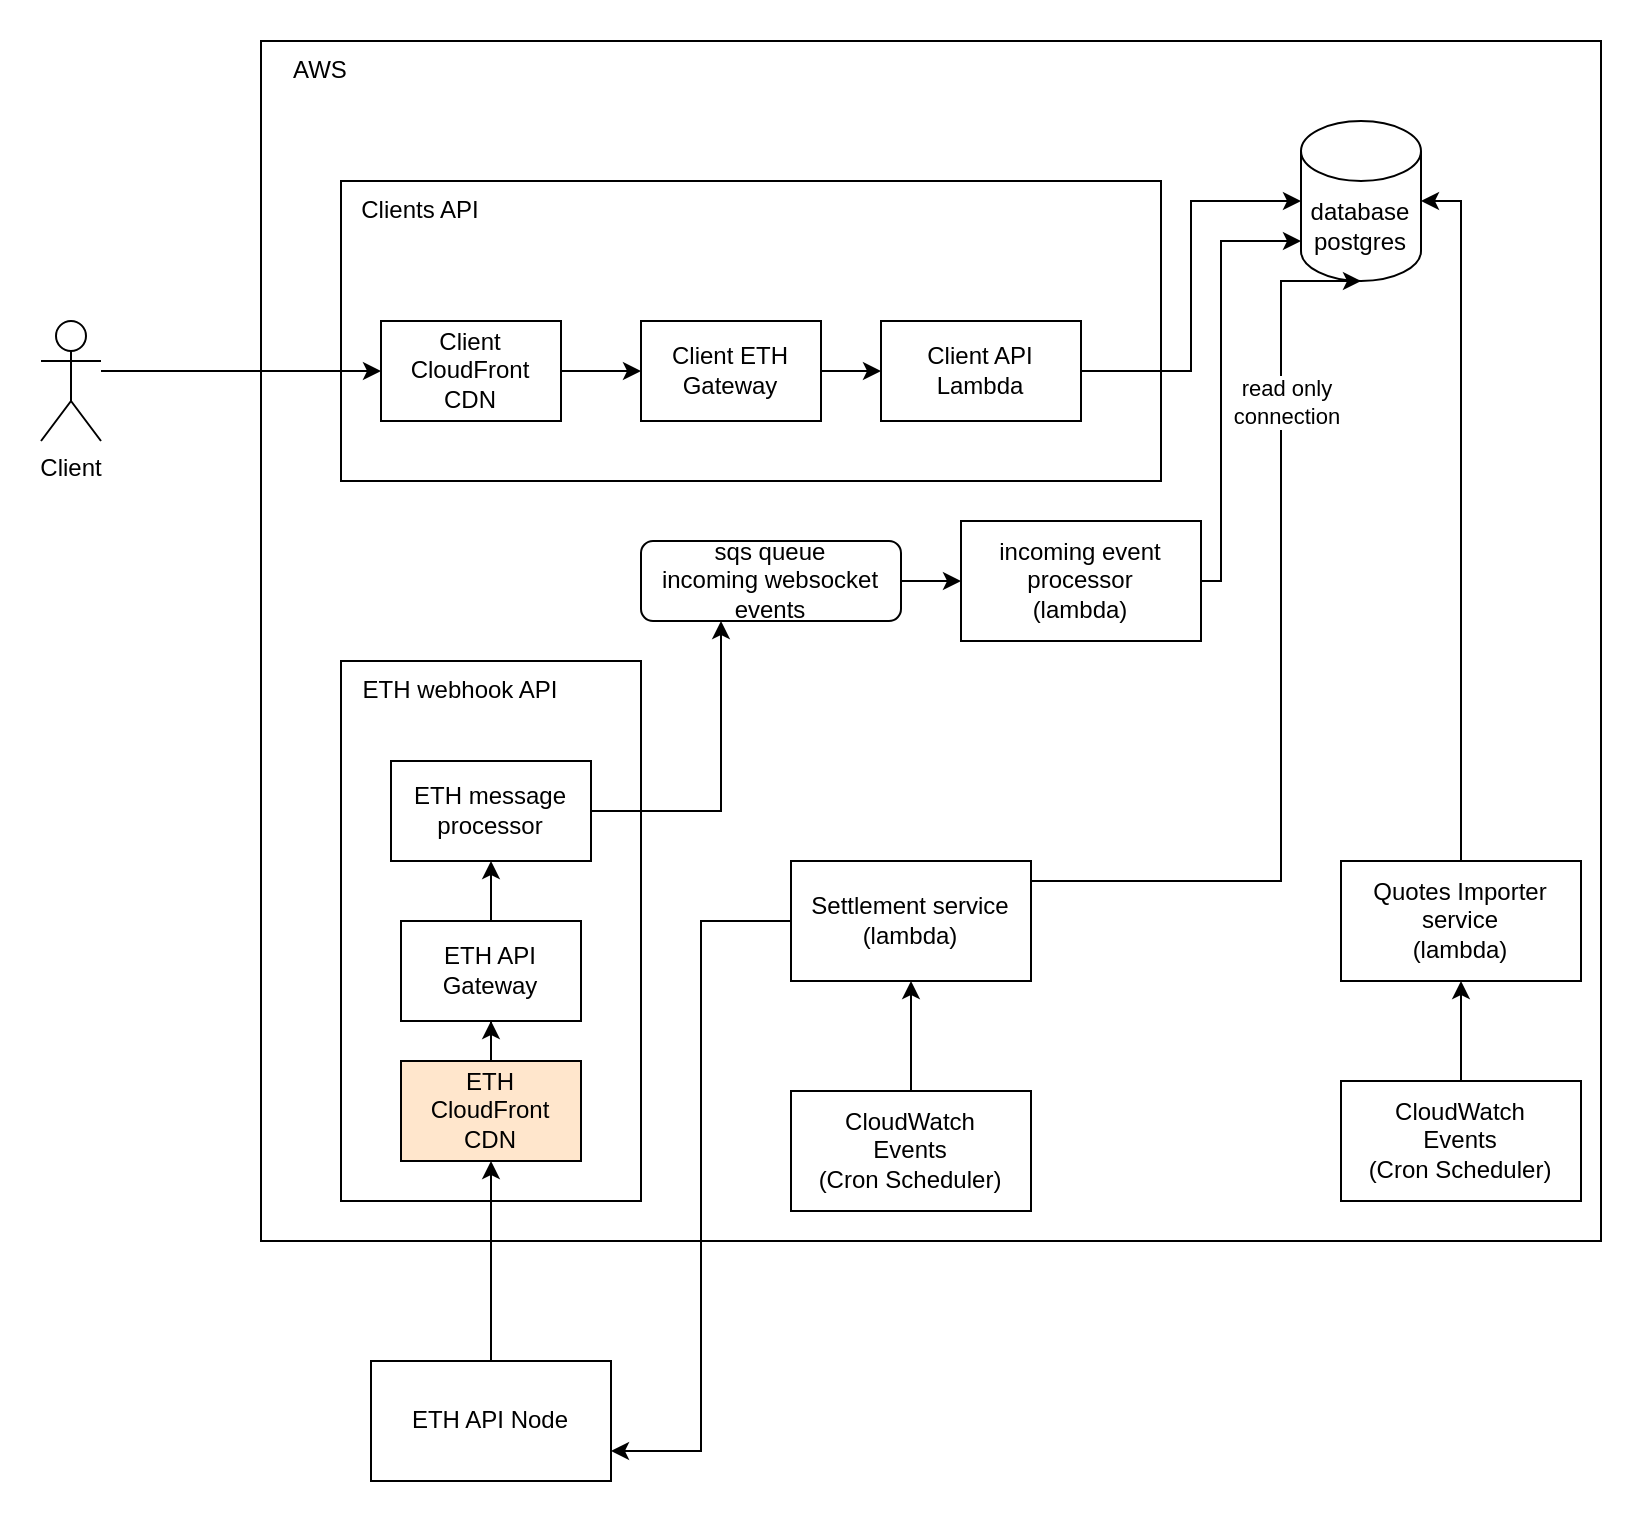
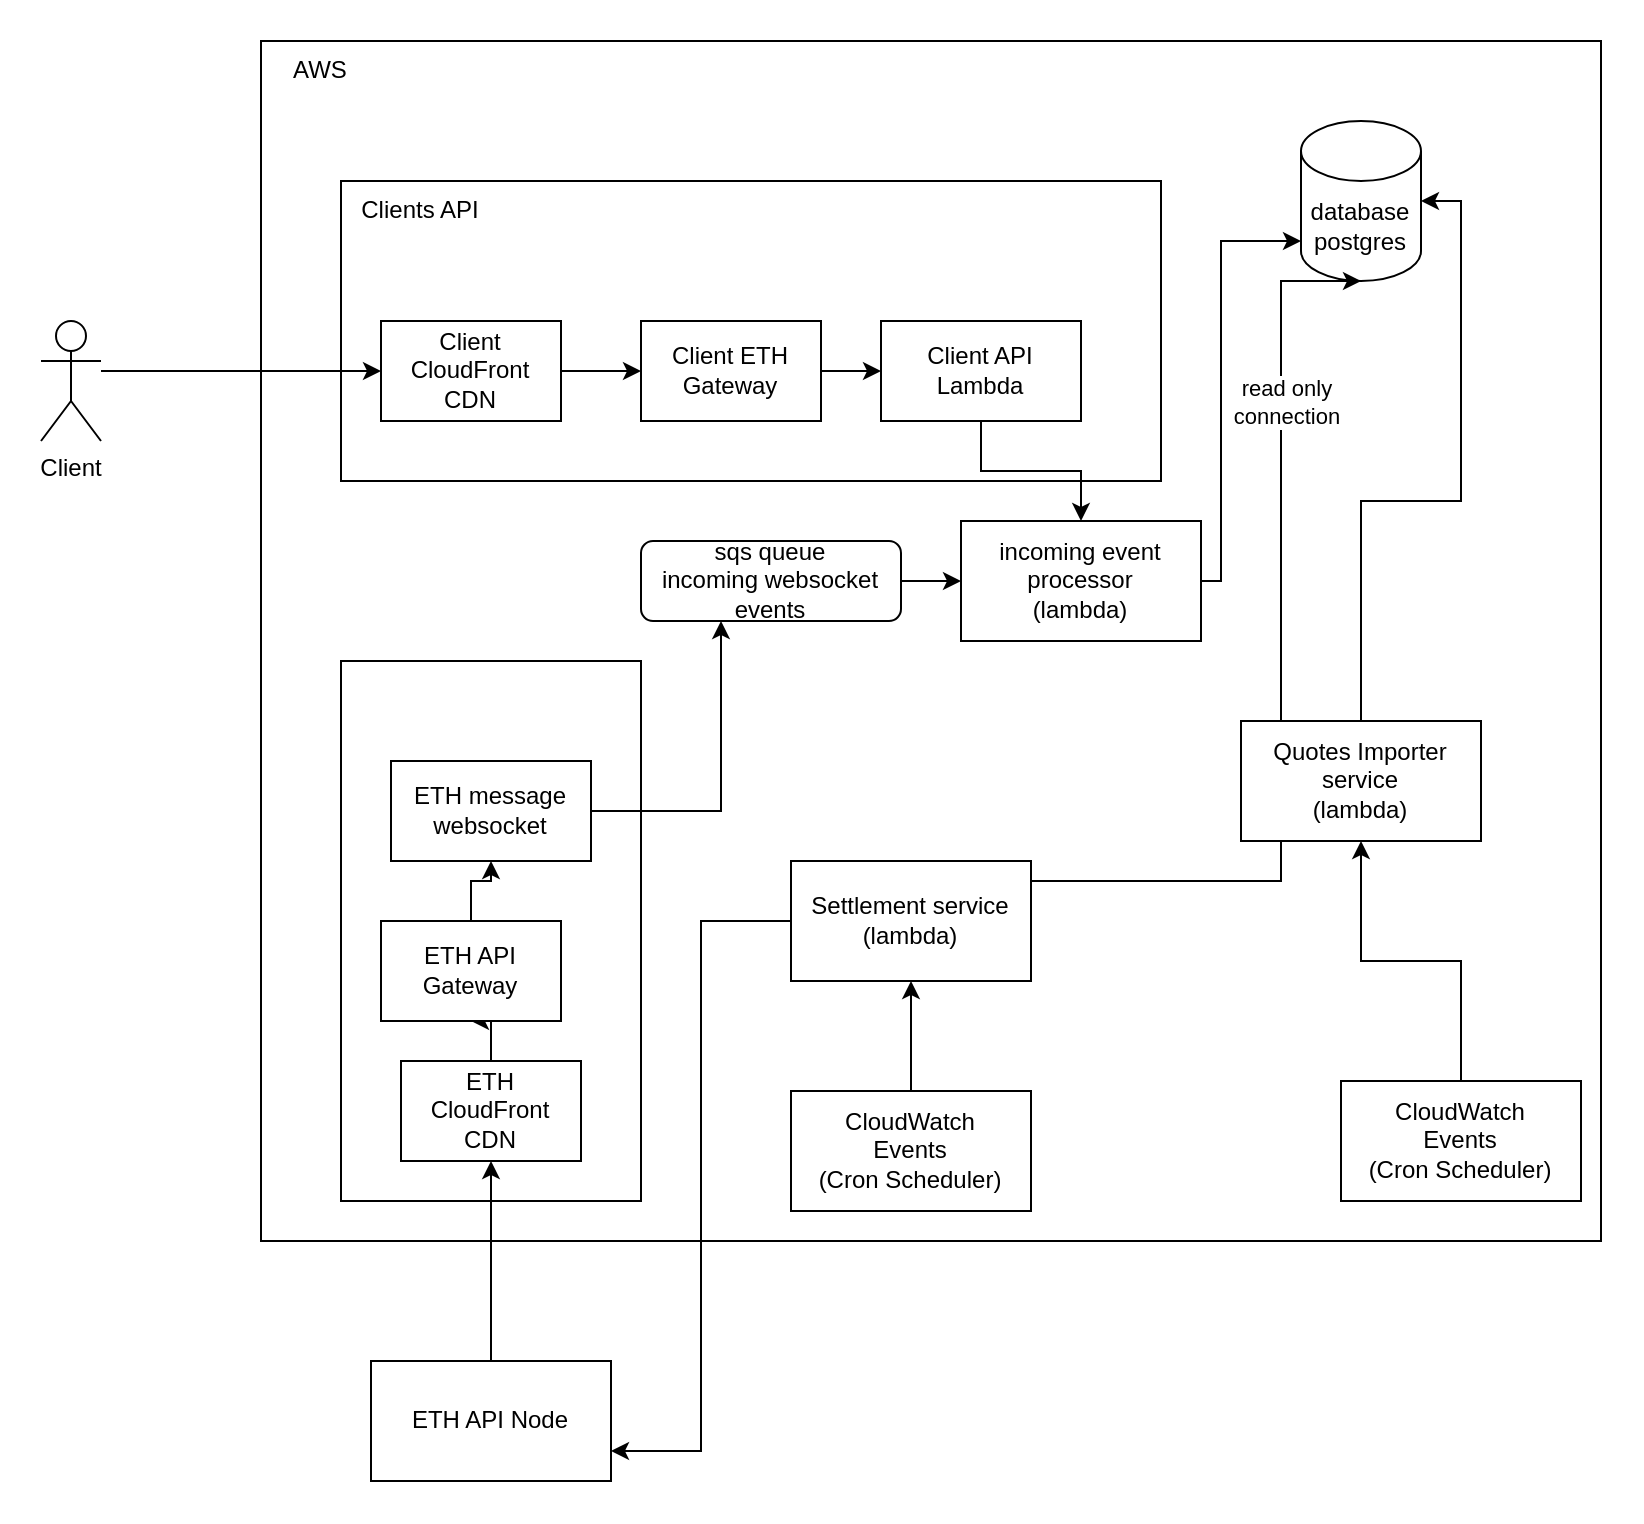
(1191, 293) -> (1024, 471)
(461, 691) -> none
(491, 811) -> (491, 811)
(1461, 921) -> (1361, 781)
(491, 971) -> (471, 971)
(491, 1111) -> (491, 1111)
